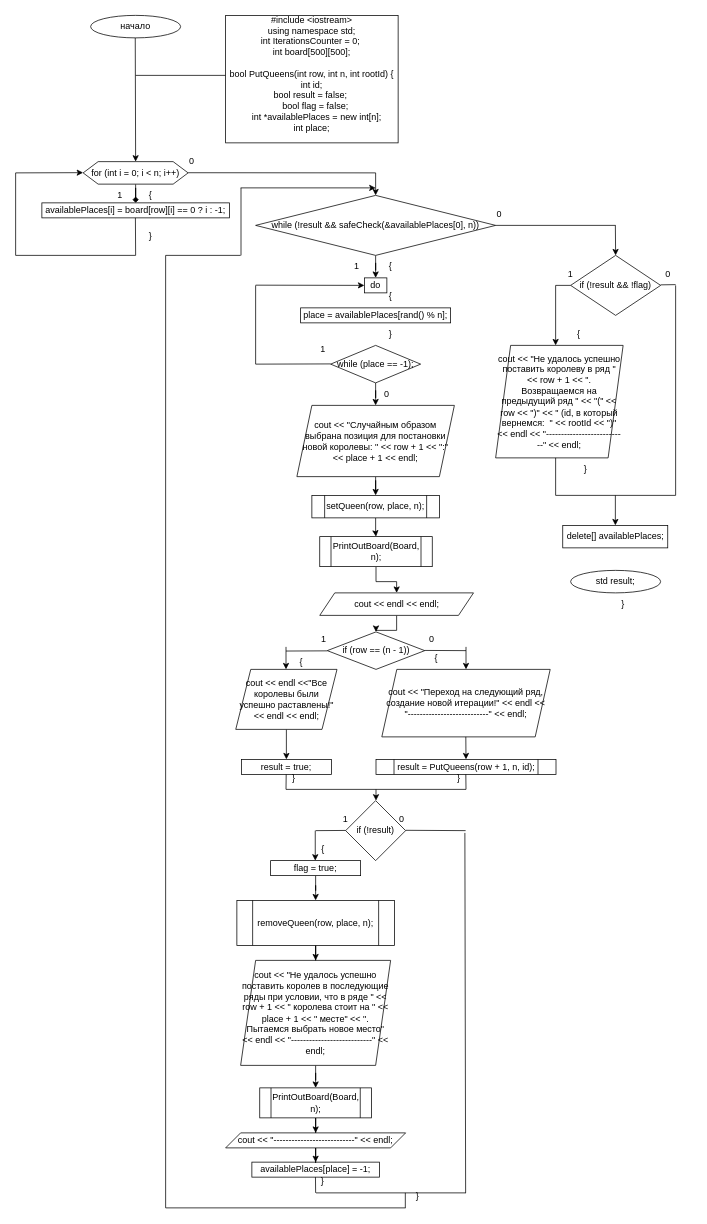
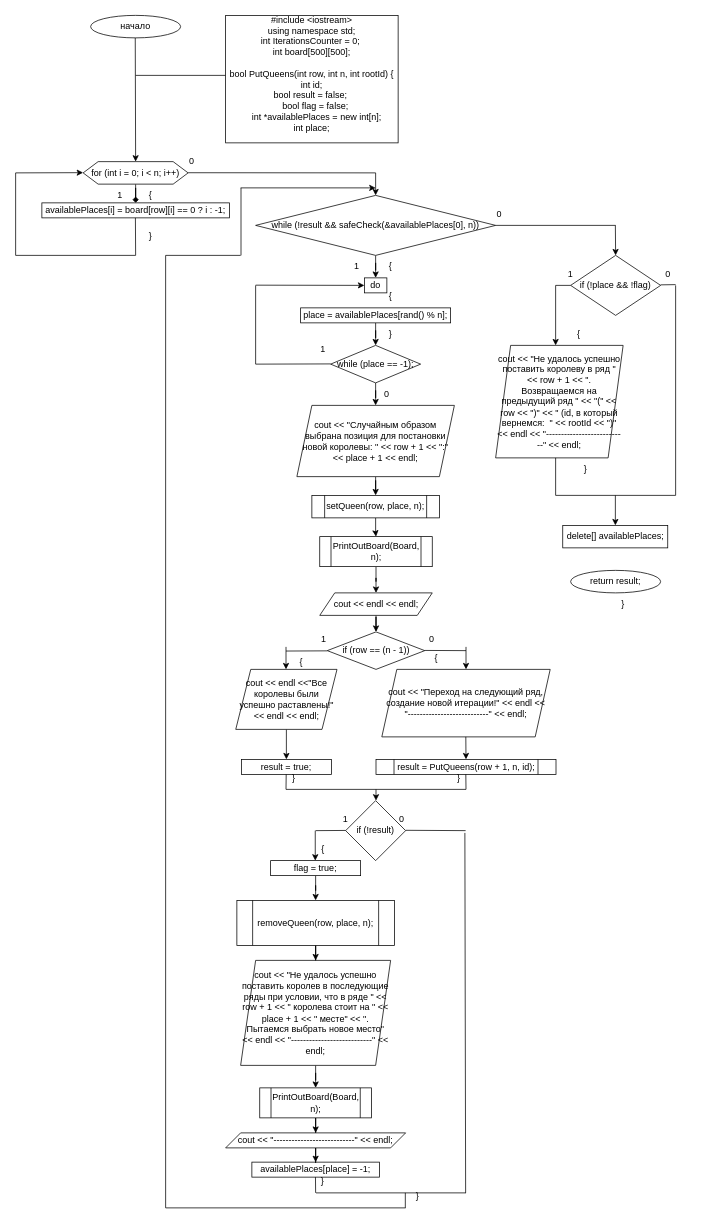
(615, 285) -> (615, 285)
none -> (375, 337)
(615, 582) -> (615, 582)
(396, 604) -> (376, 604)
